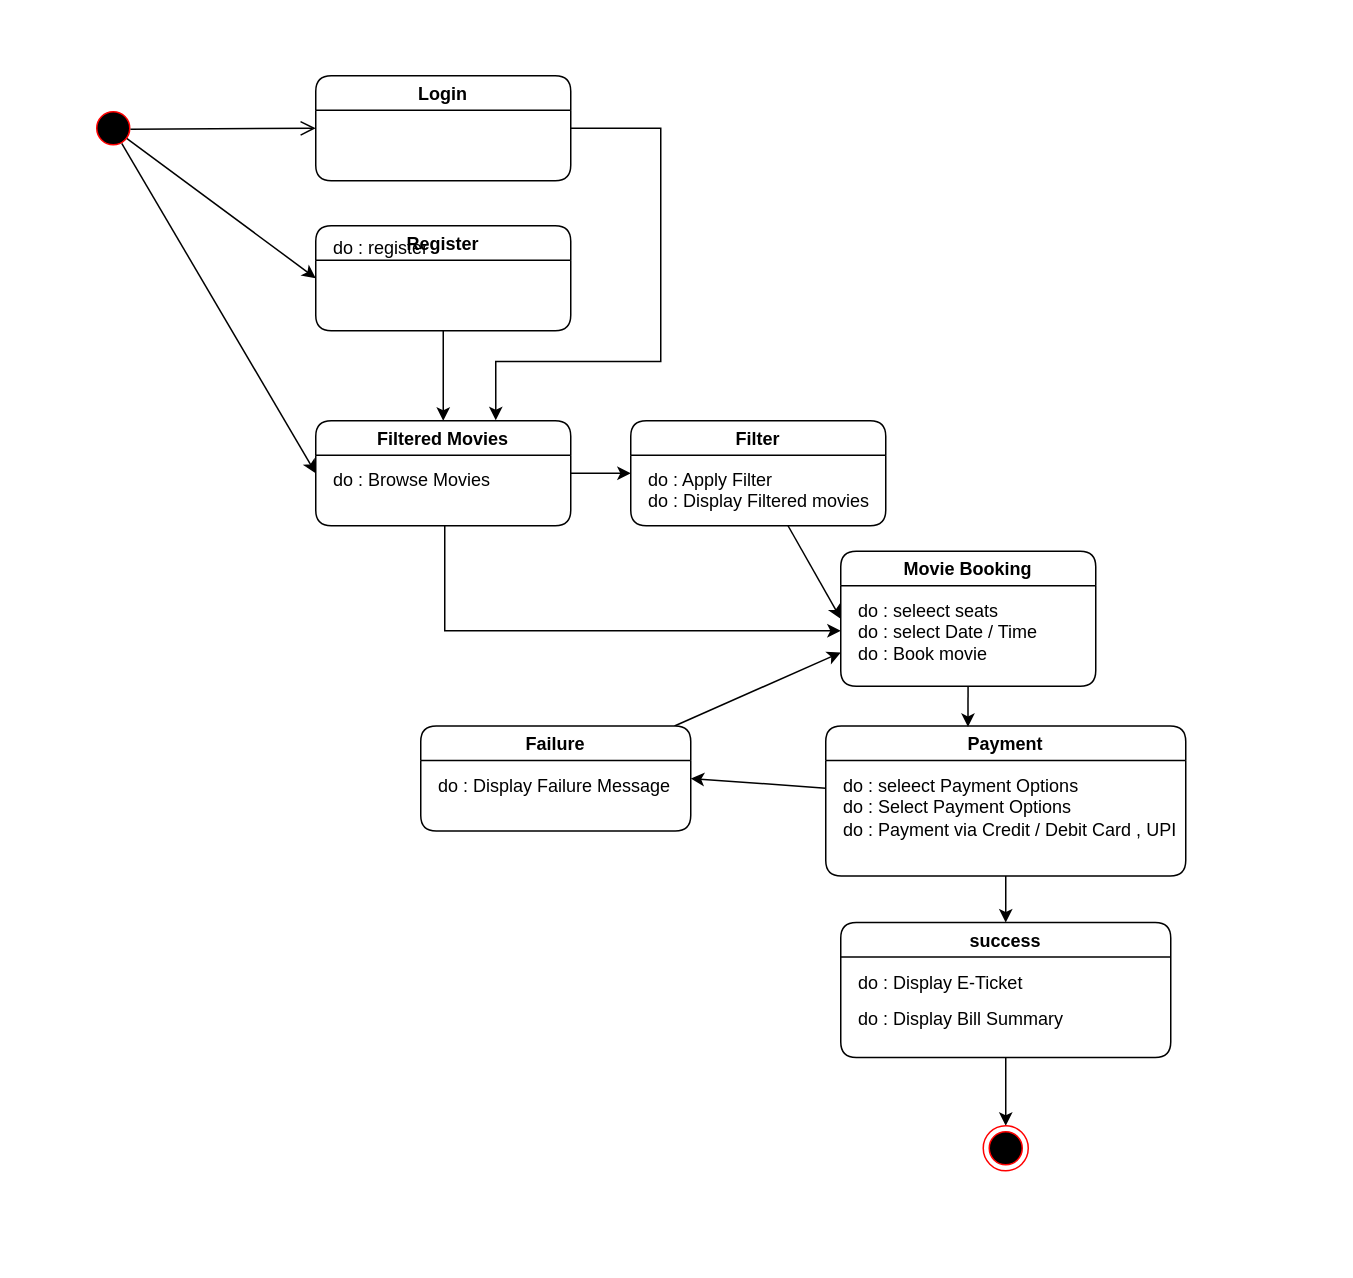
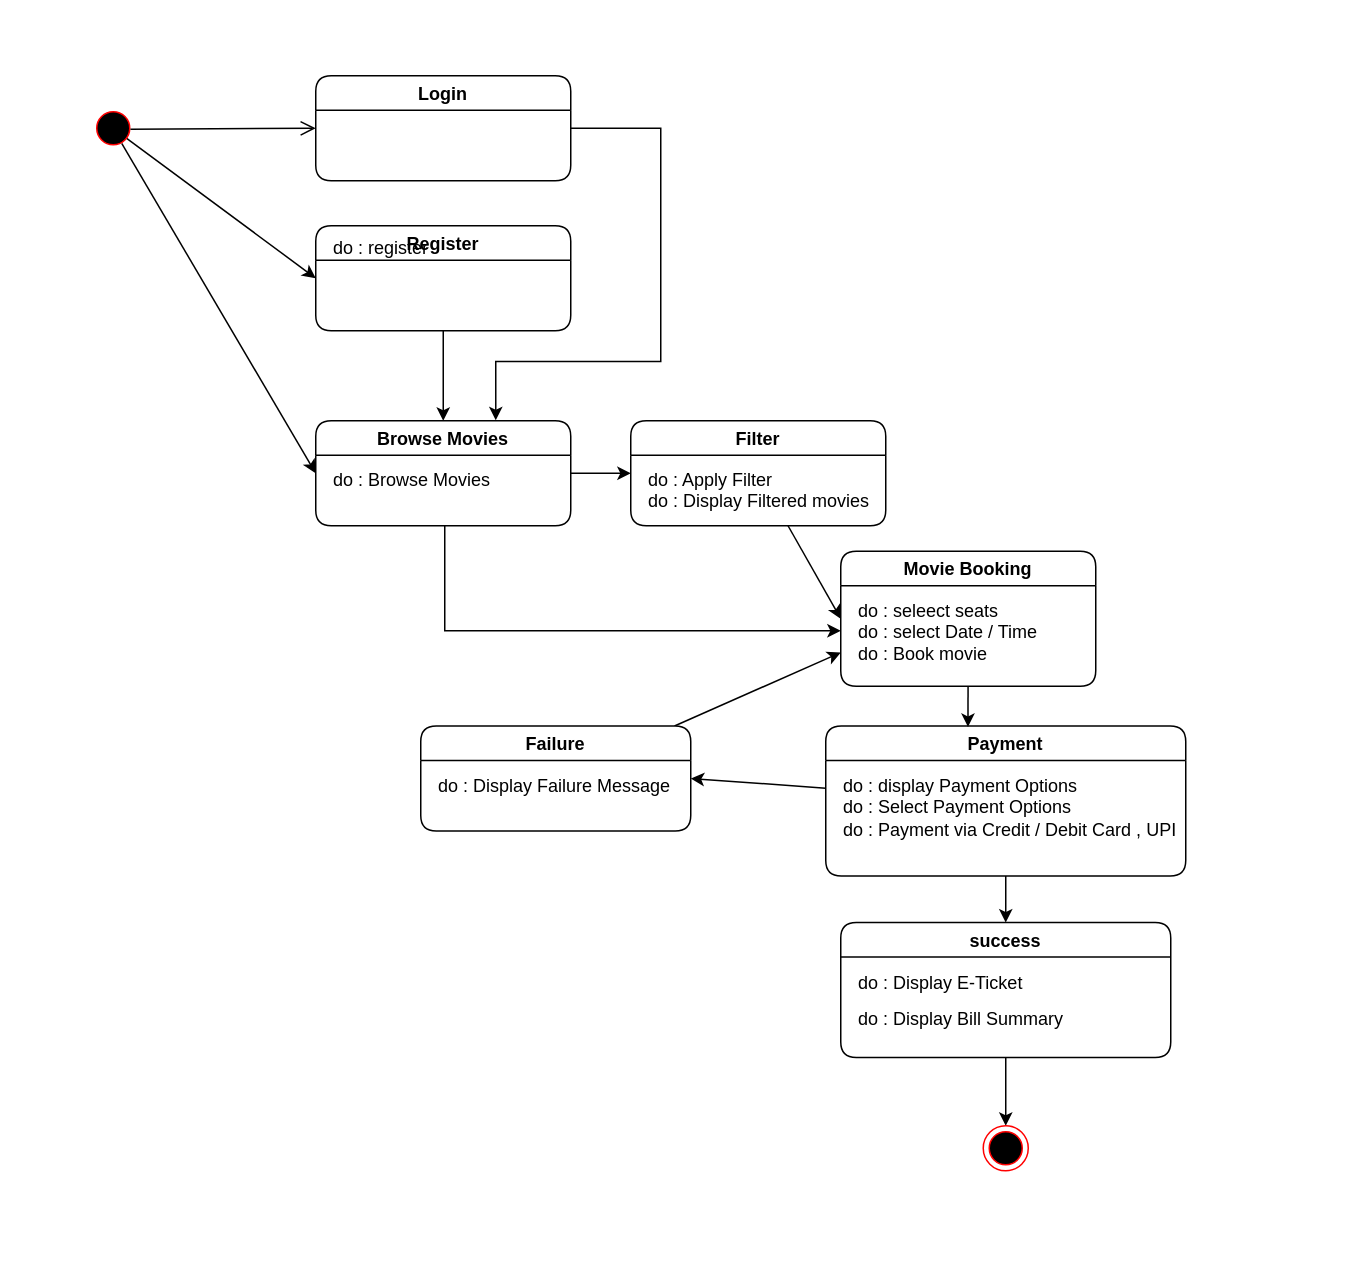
(443, 439) -> (443, 439)
(968, 787) -> (966, 787)
